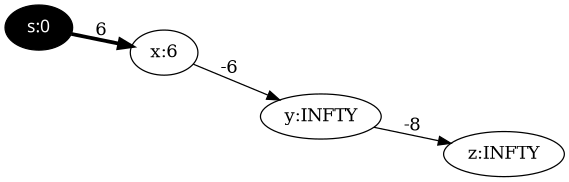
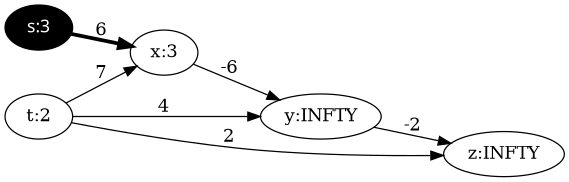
(39, 28) -> (39, 28)
(164, 53) -> (164, 53)
none -> (39, 117)
(412, 126) -> (412, 126)
